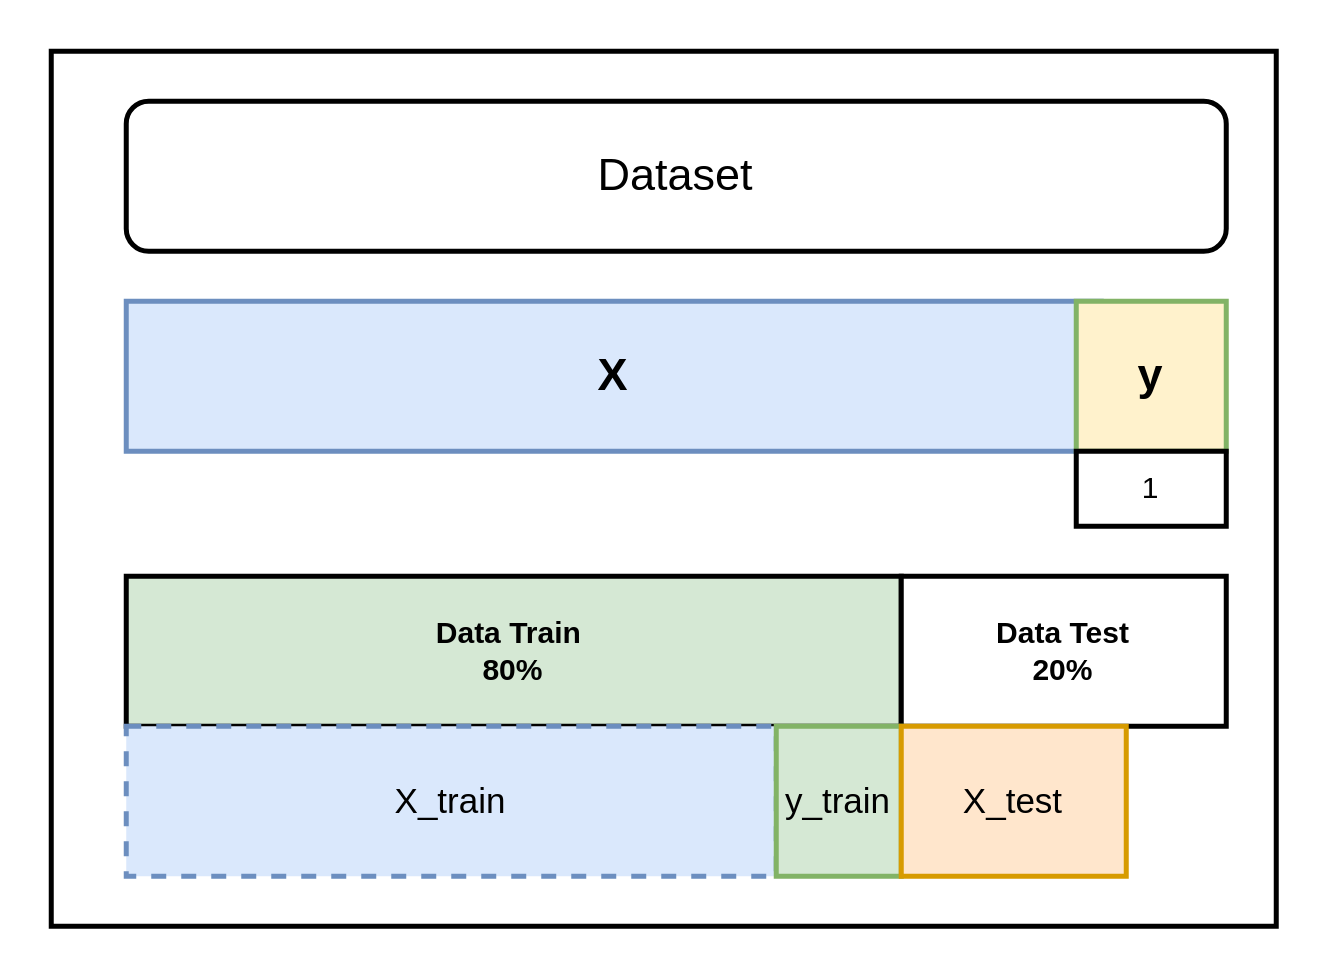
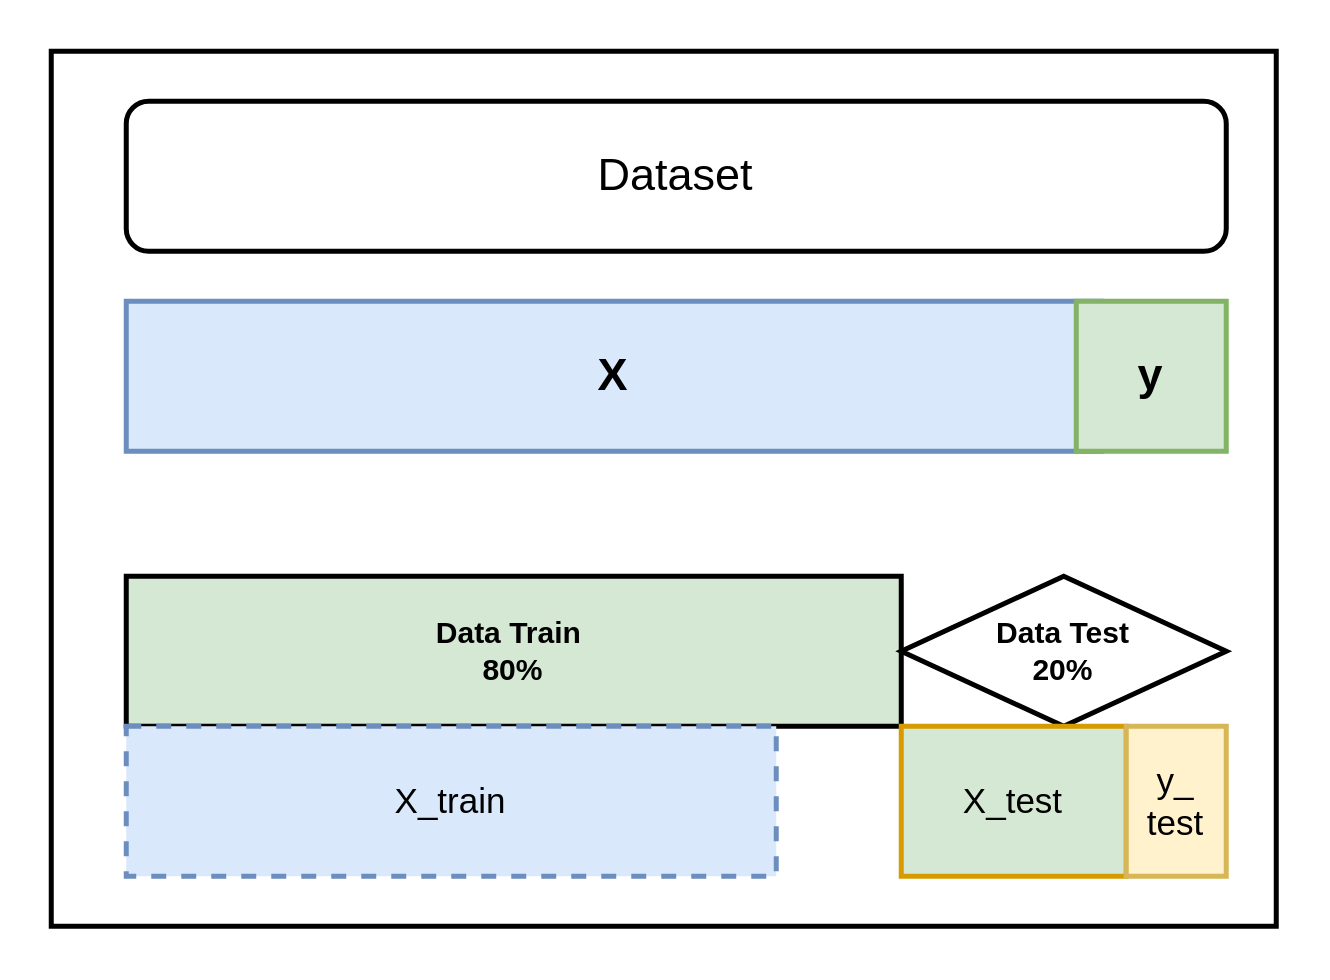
(1151, 376) -> (1151, 376)
(1151, 489) -> none
(1064, 651) -> (1064, 651)
(839, 801) -> none
(1014, 801) -> (1014, 801)
none -> (1176, 801)
